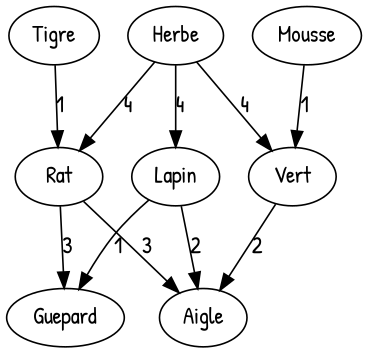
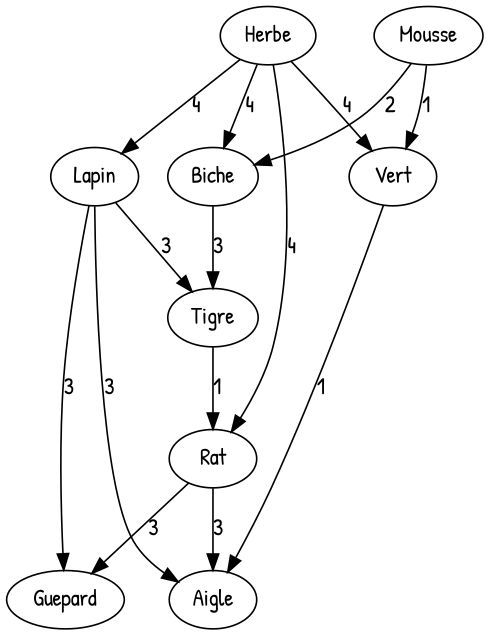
none -> (213, 177)
none -> (148, 241)
(119, 247) -> (70, 388)
(196, 247) -> (110, 388)
(258, 247) -> (322, 388)
